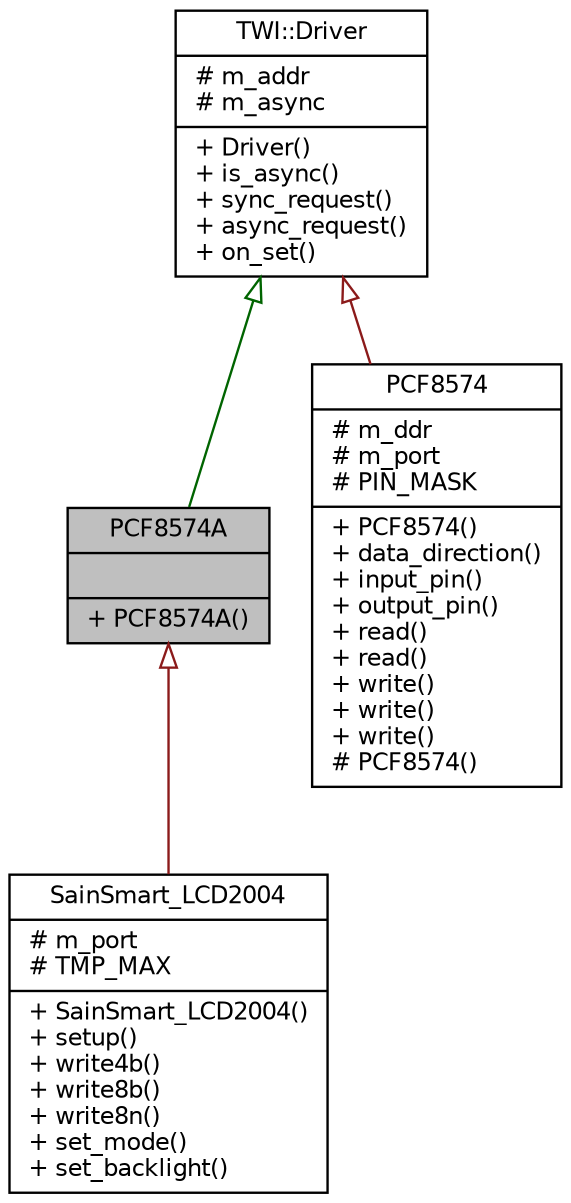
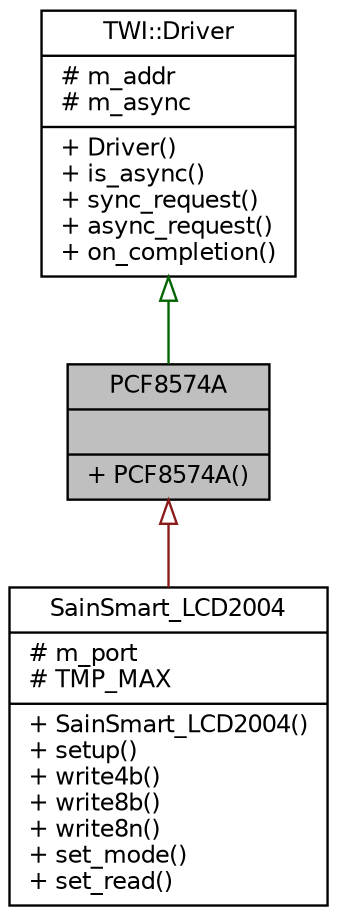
(256, 253) -> (169, 253)
(437, 576) -> none
(129, 1169) -> (101, 882)
